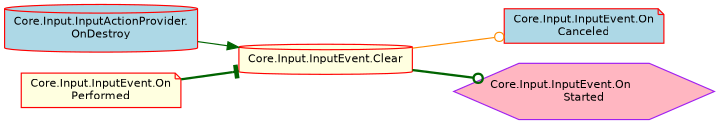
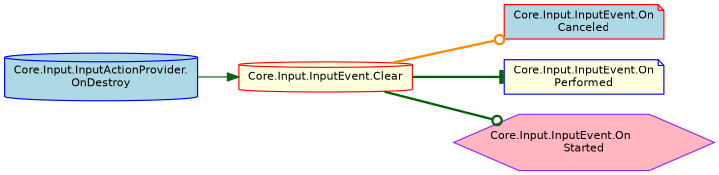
(101, 28) -> (101, 77)
(453, 43) -> (444, 51)
(207, 76) -> (455, 77)
(101, 90) -> (584, 77)
